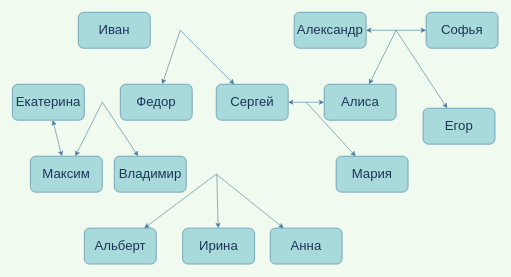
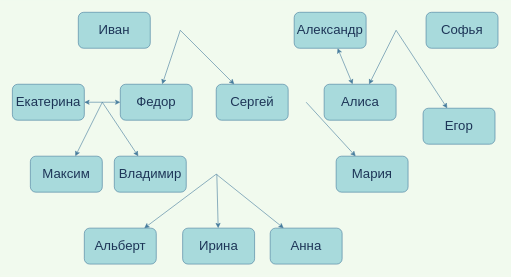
(420, 30) -> (345, 66)
(319, 102) -> none
(57, 138) -> (114, 102)
